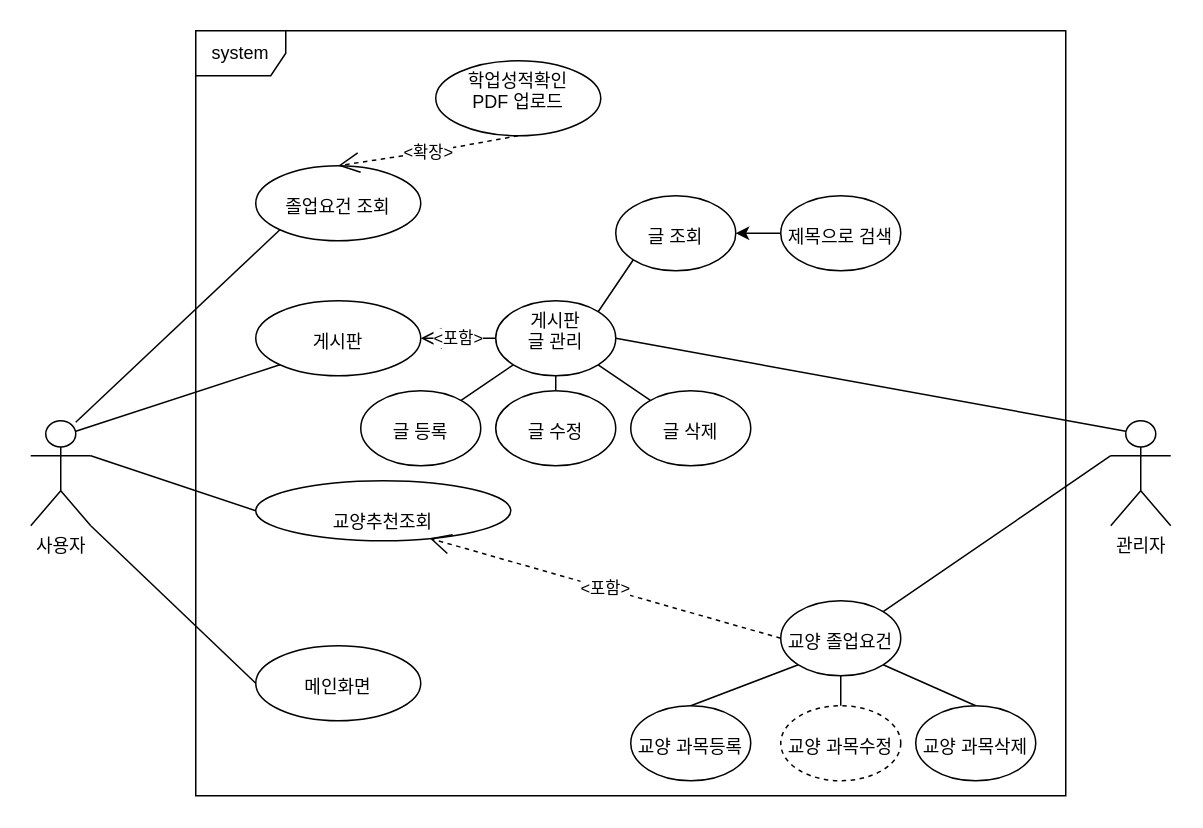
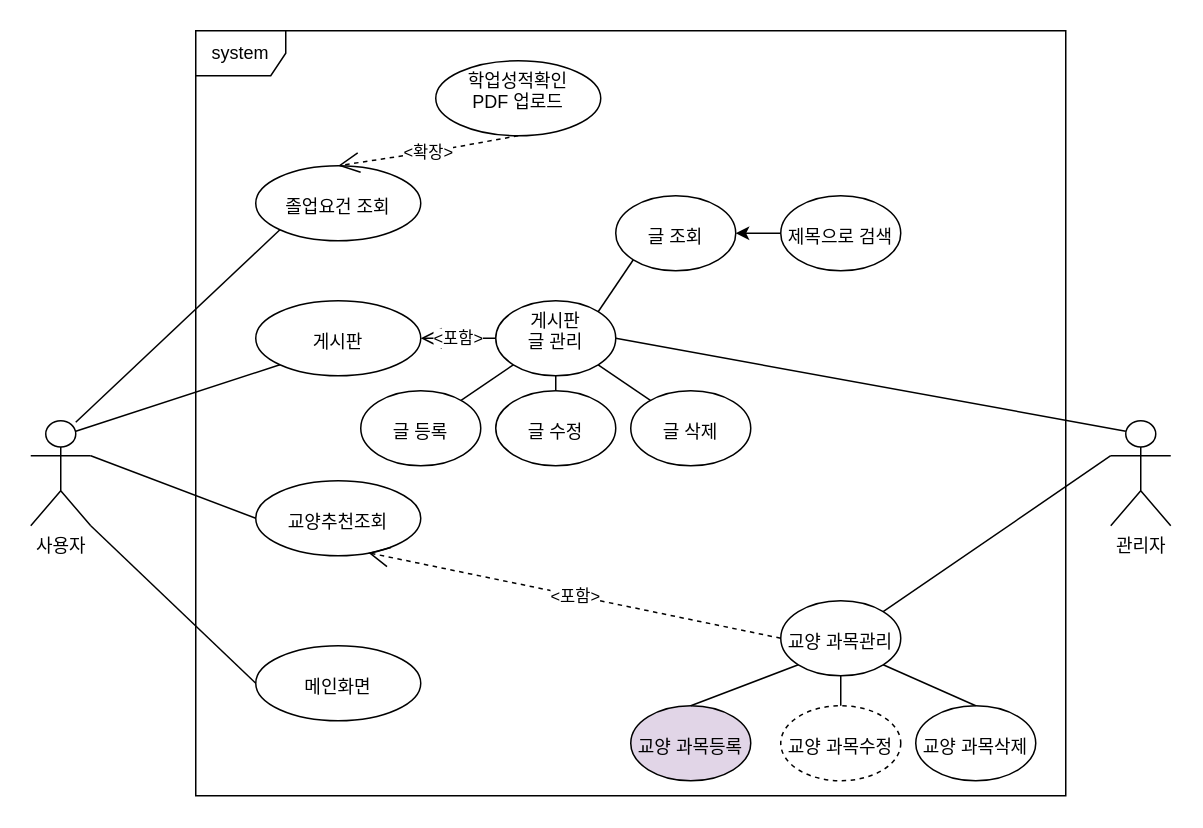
(383, 511) -> (338, 518)
(841, 622) -> (841, 622)
(691, 743) -> (691, 743)
